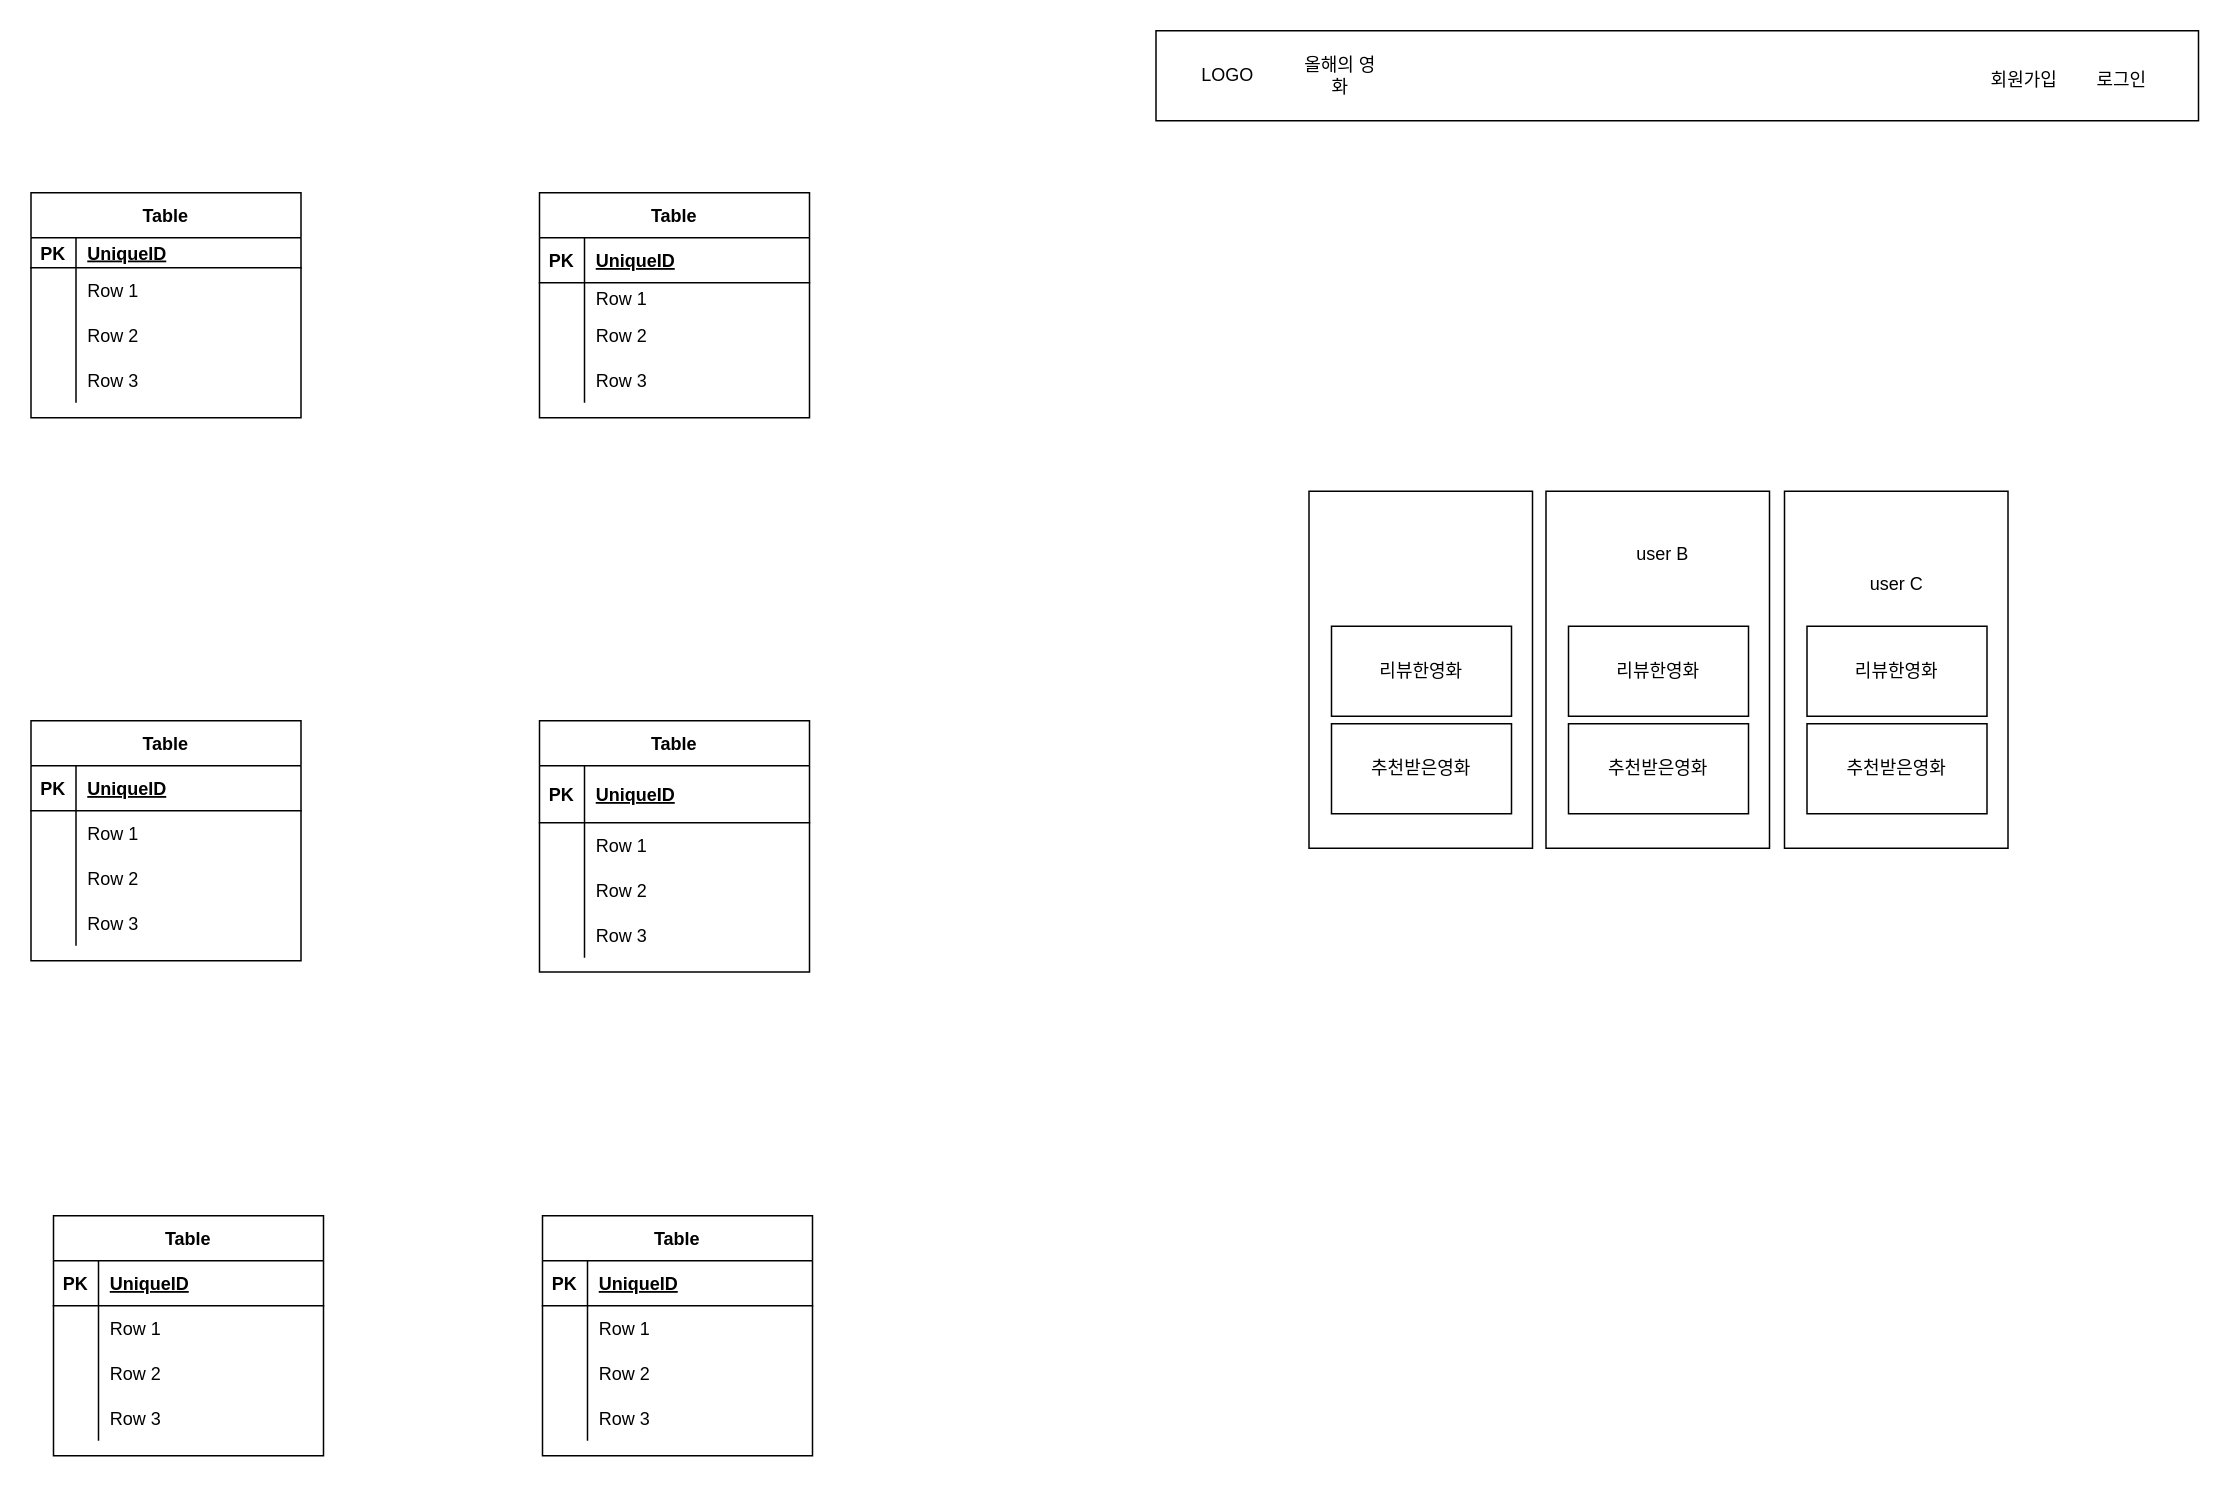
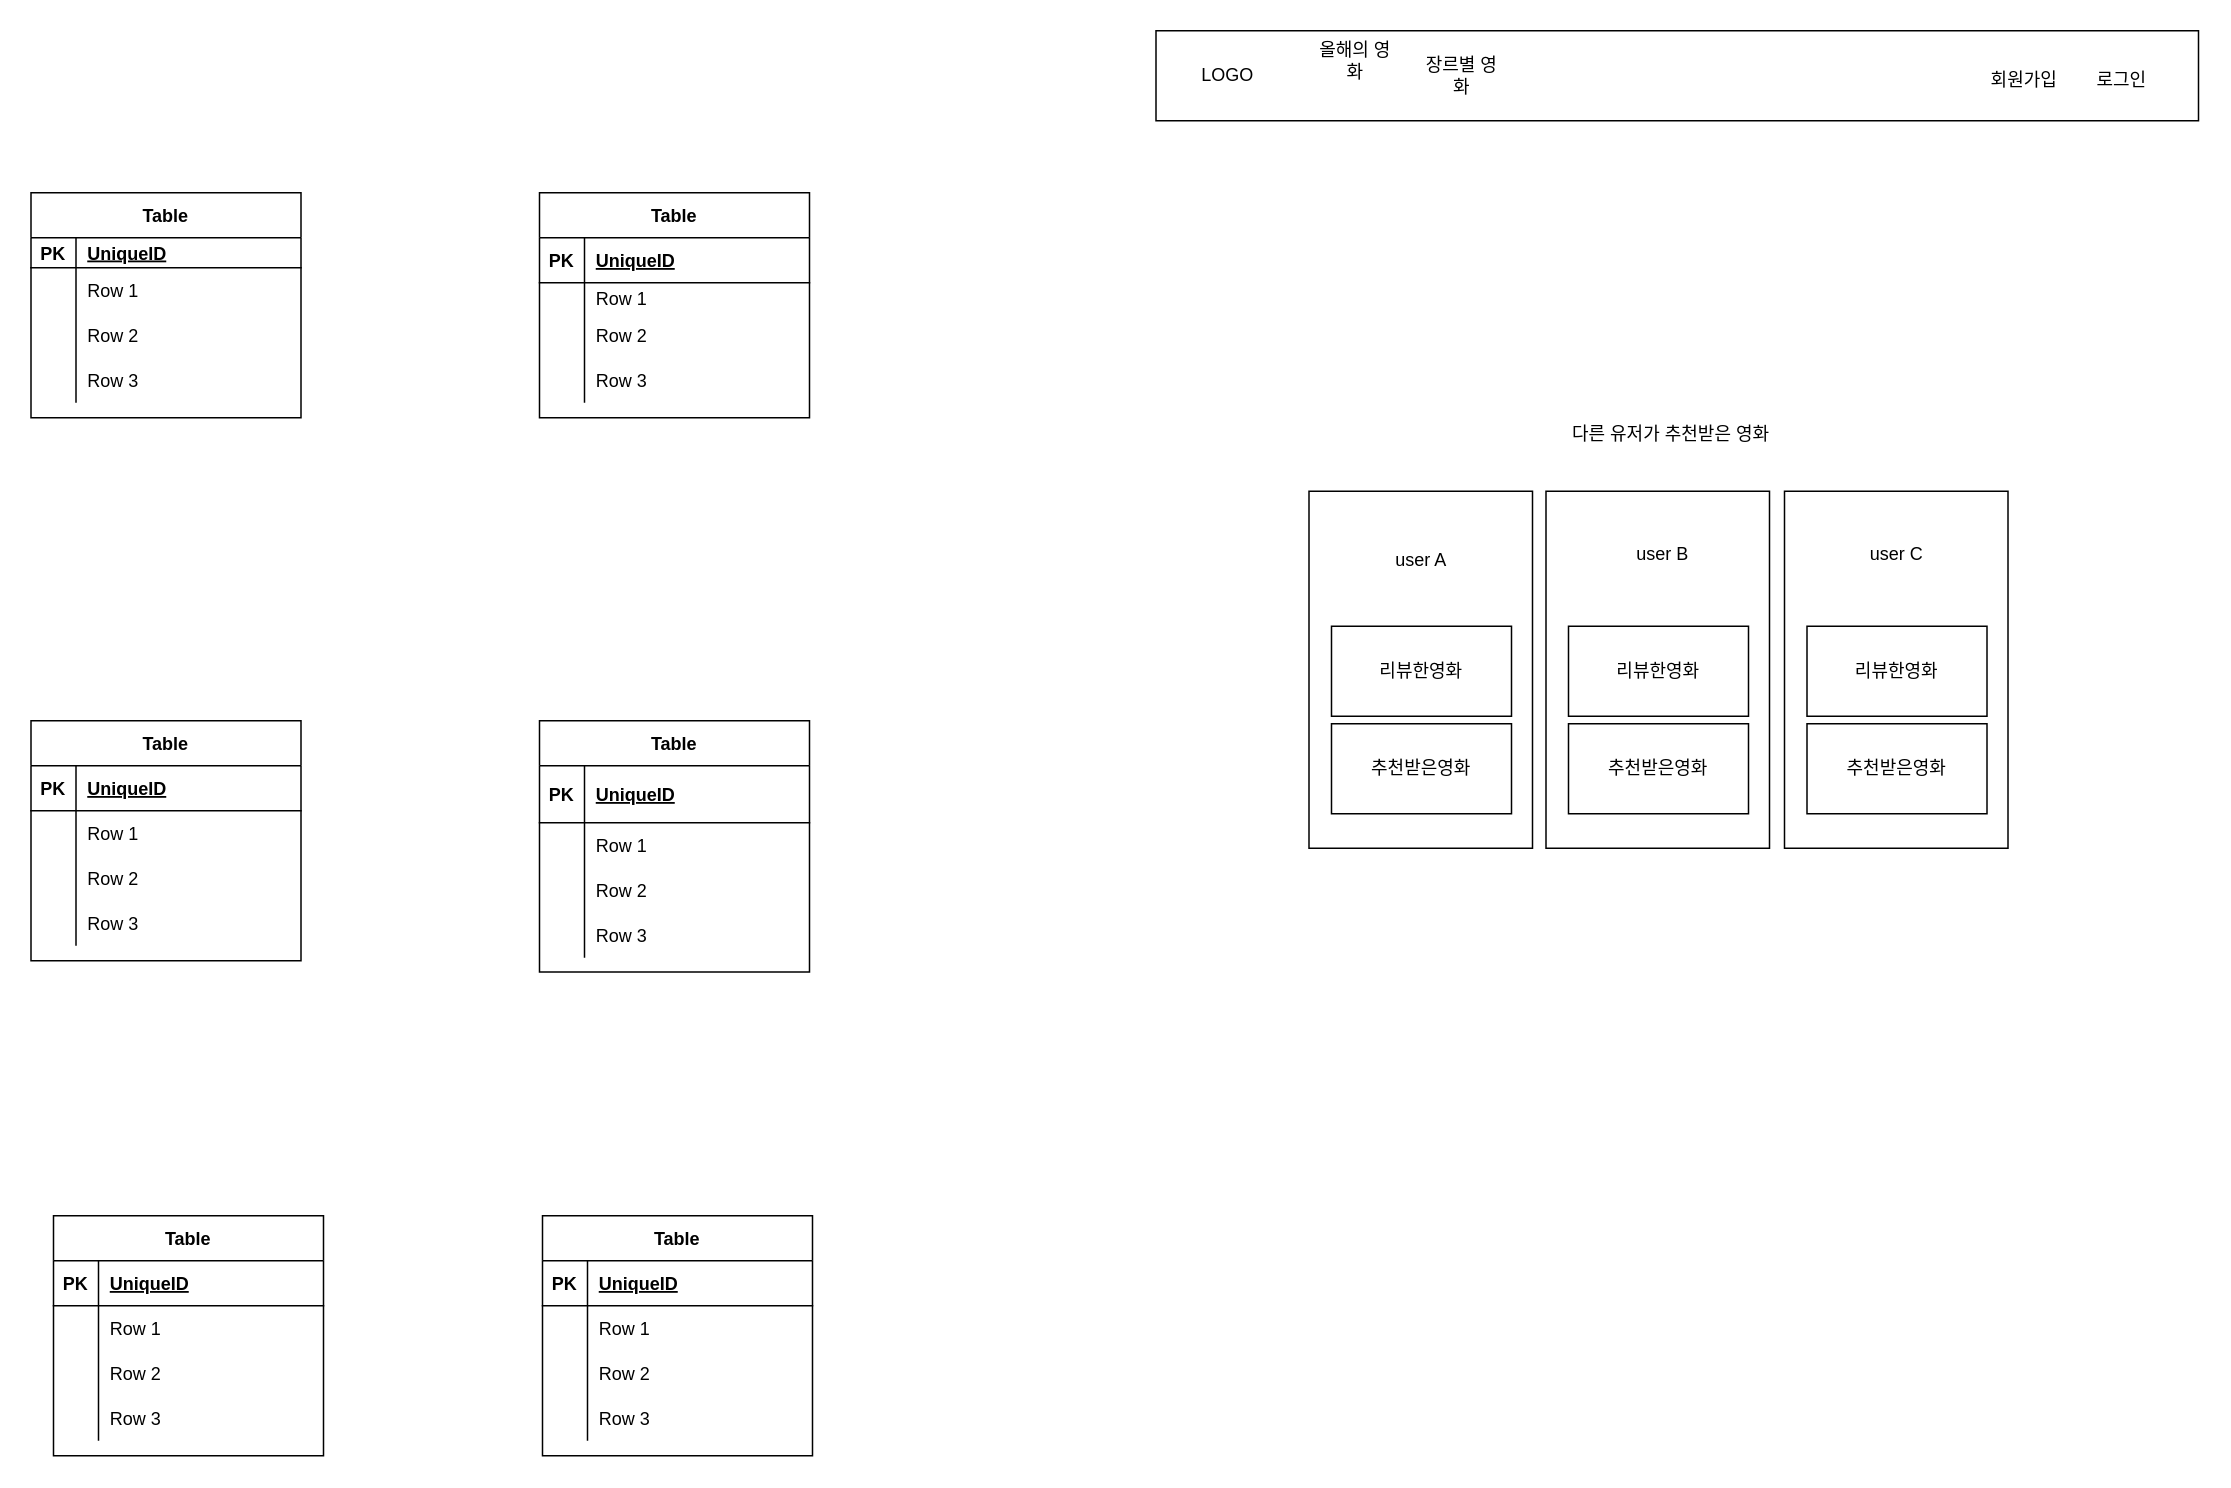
(1340, 76) -> (1355, 61)
none -> (1462, 76)
none -> (1671, 434)
none -> (1421, 560)
(1897, 584) -> (1897, 554)
